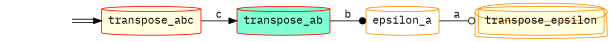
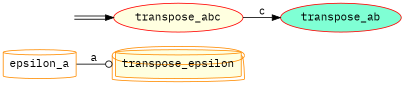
(151, 21) -> (178, 18)
(284, 21) -> (341, 18)
(345, 21) -> none
